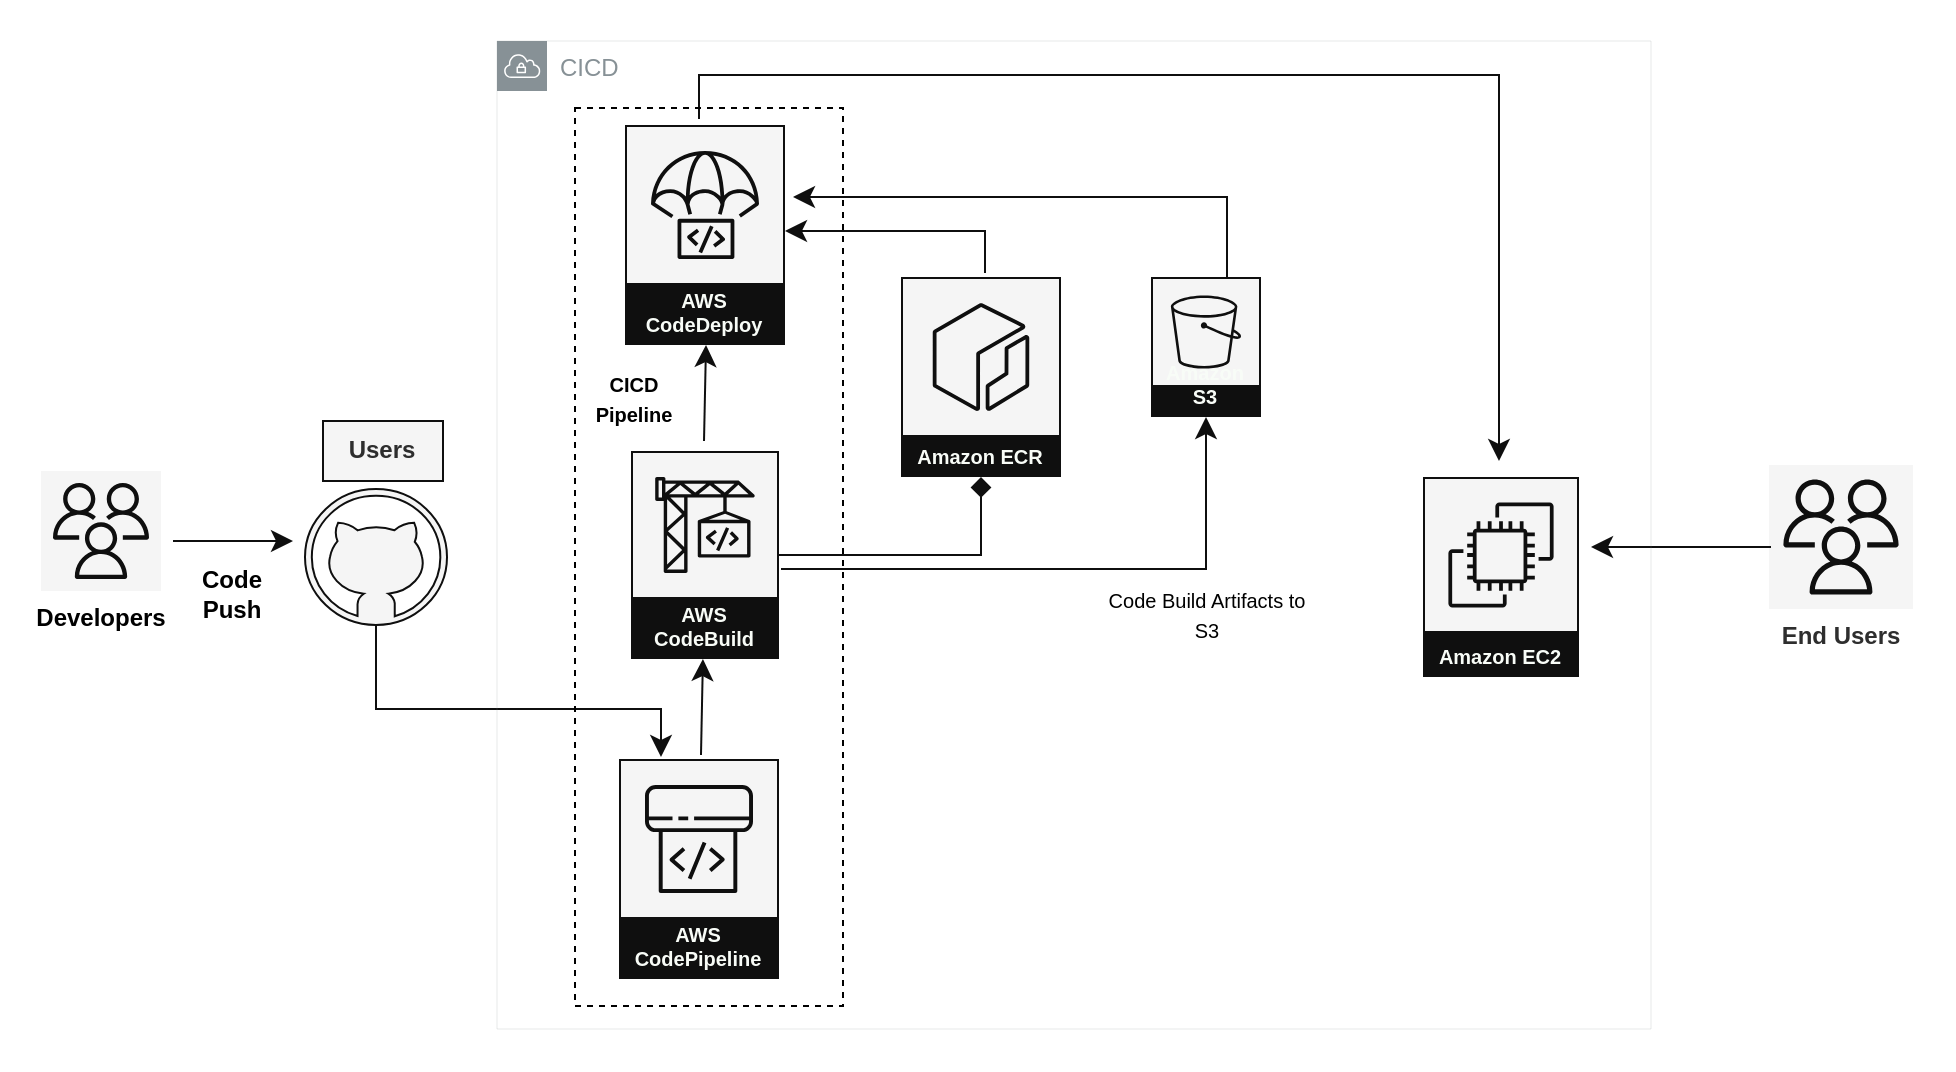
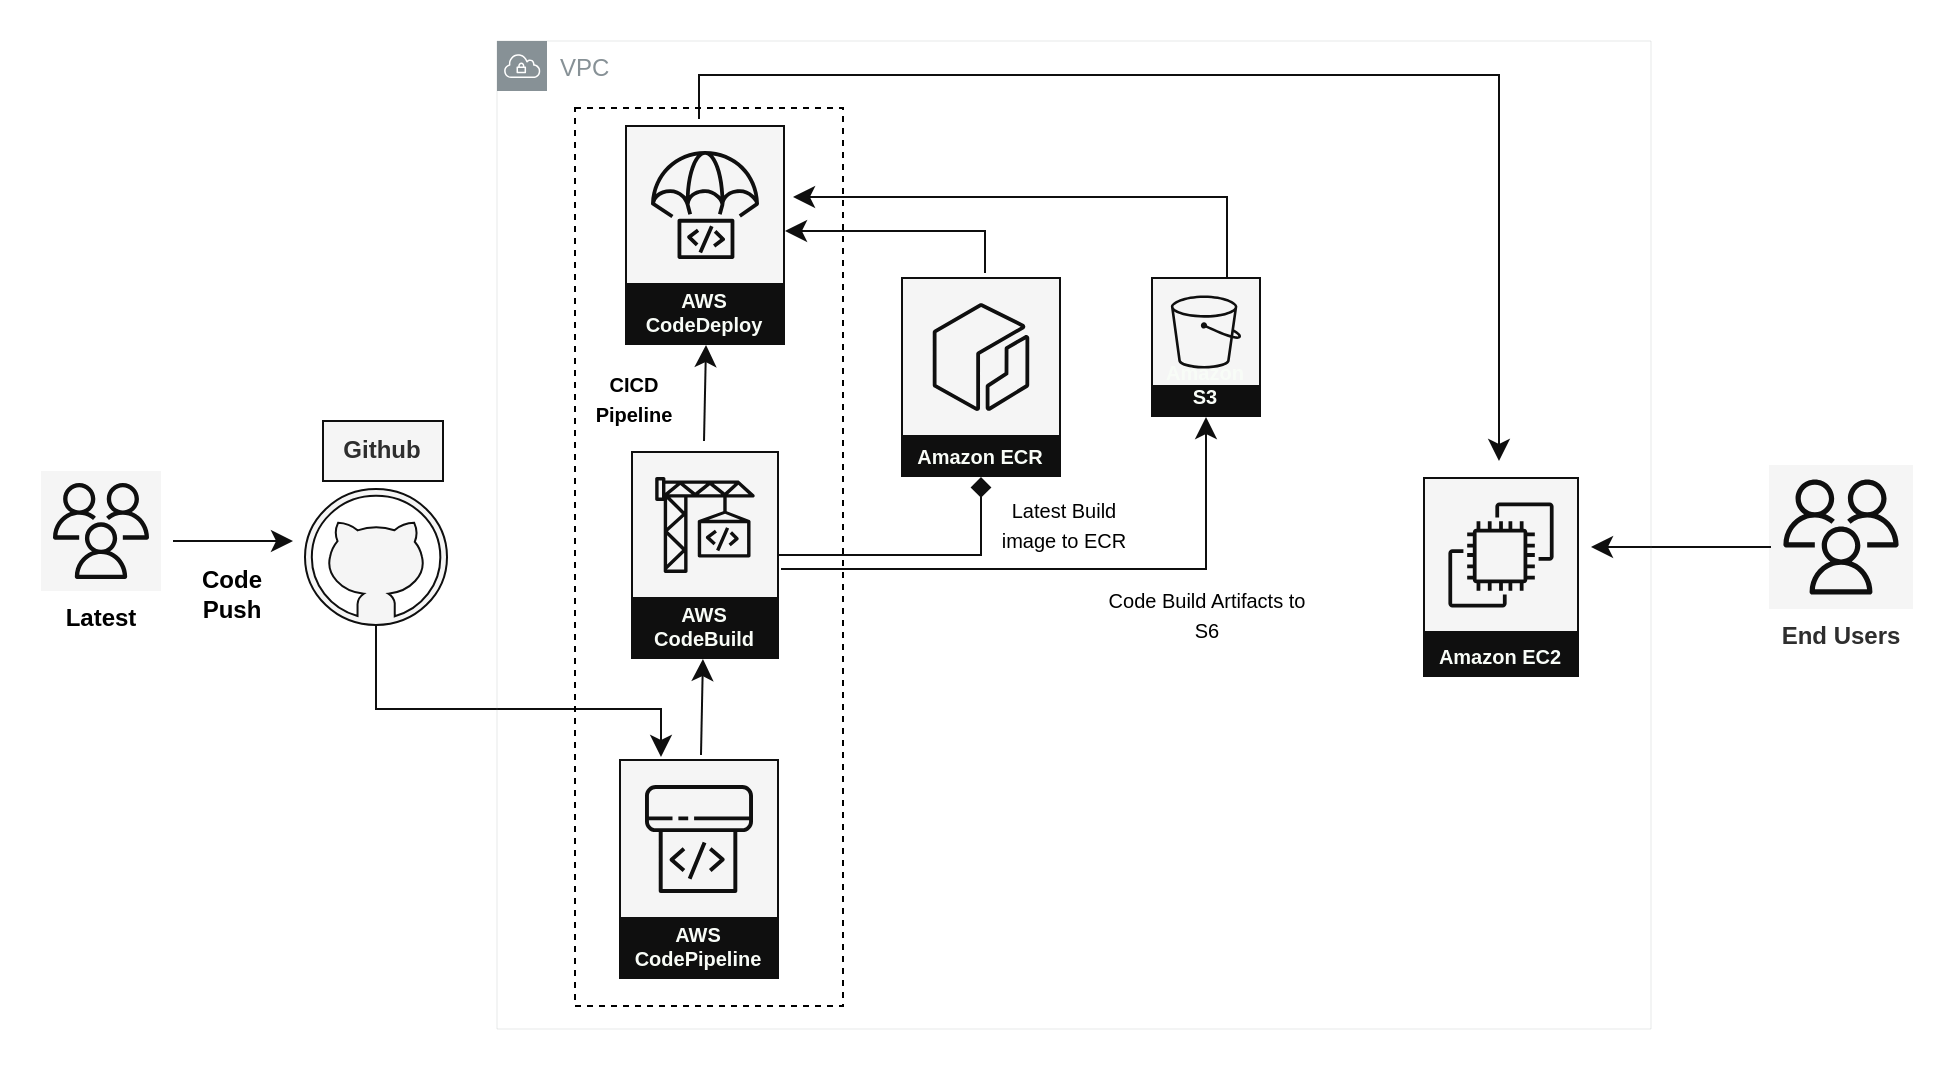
(588, 69) -> (581, 69)
(383, 451) -> (383, 451)
none -> (1065, 525)
(1208, 615) -> (1208, 615)
(102, 619) -> (102, 619)
